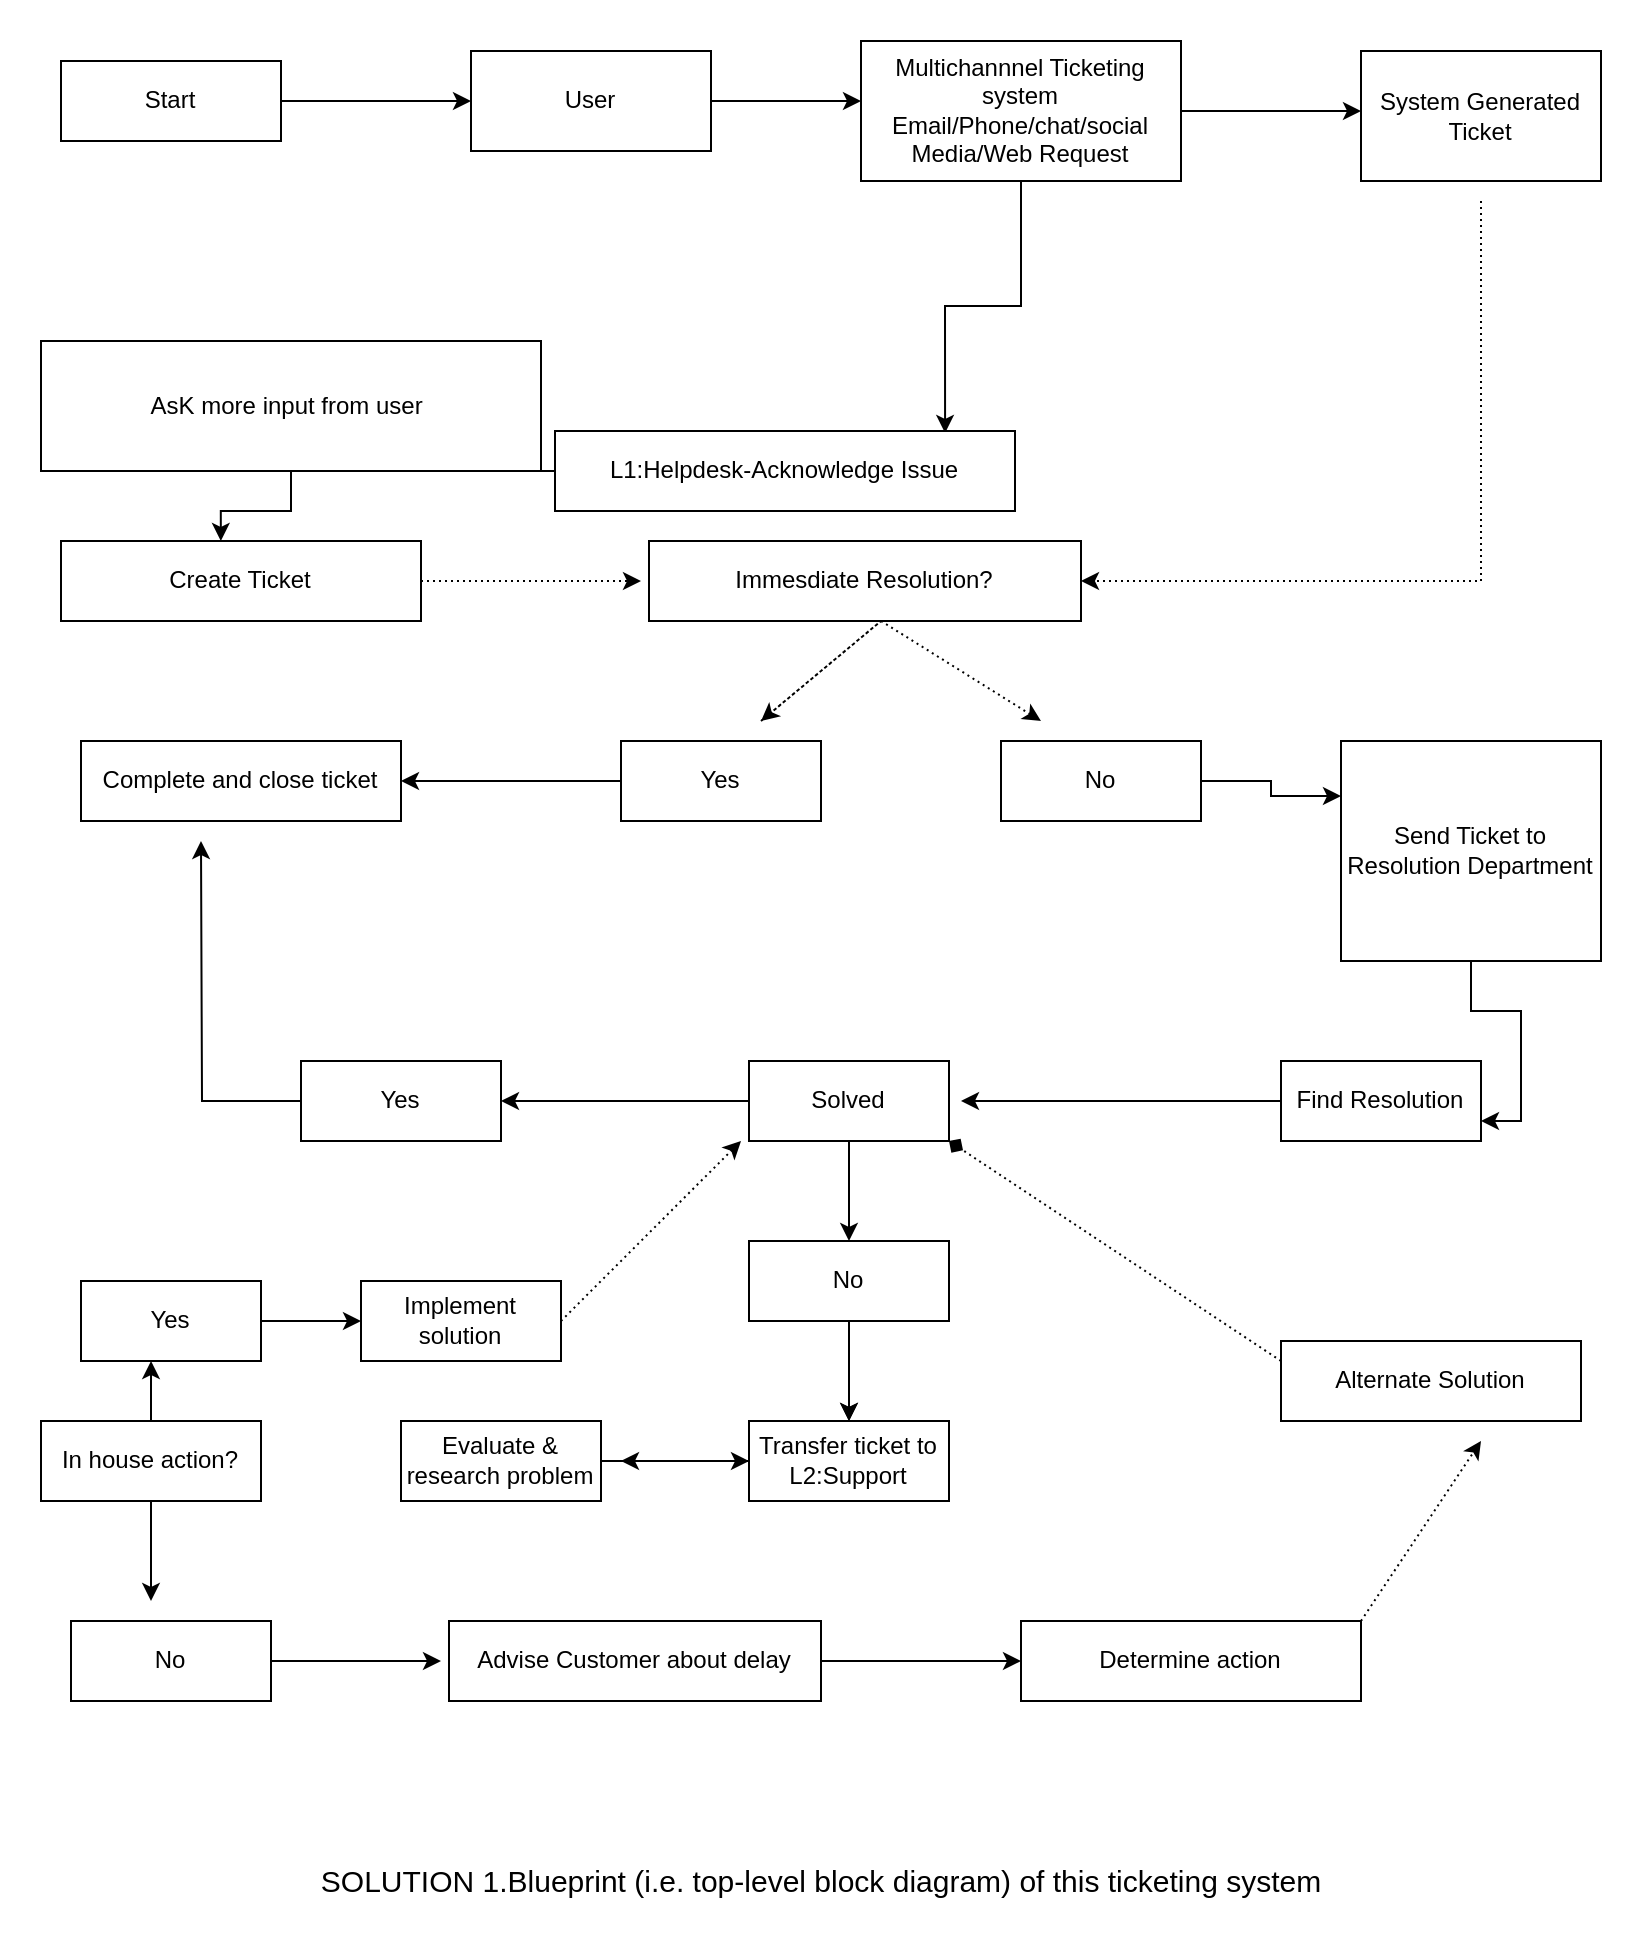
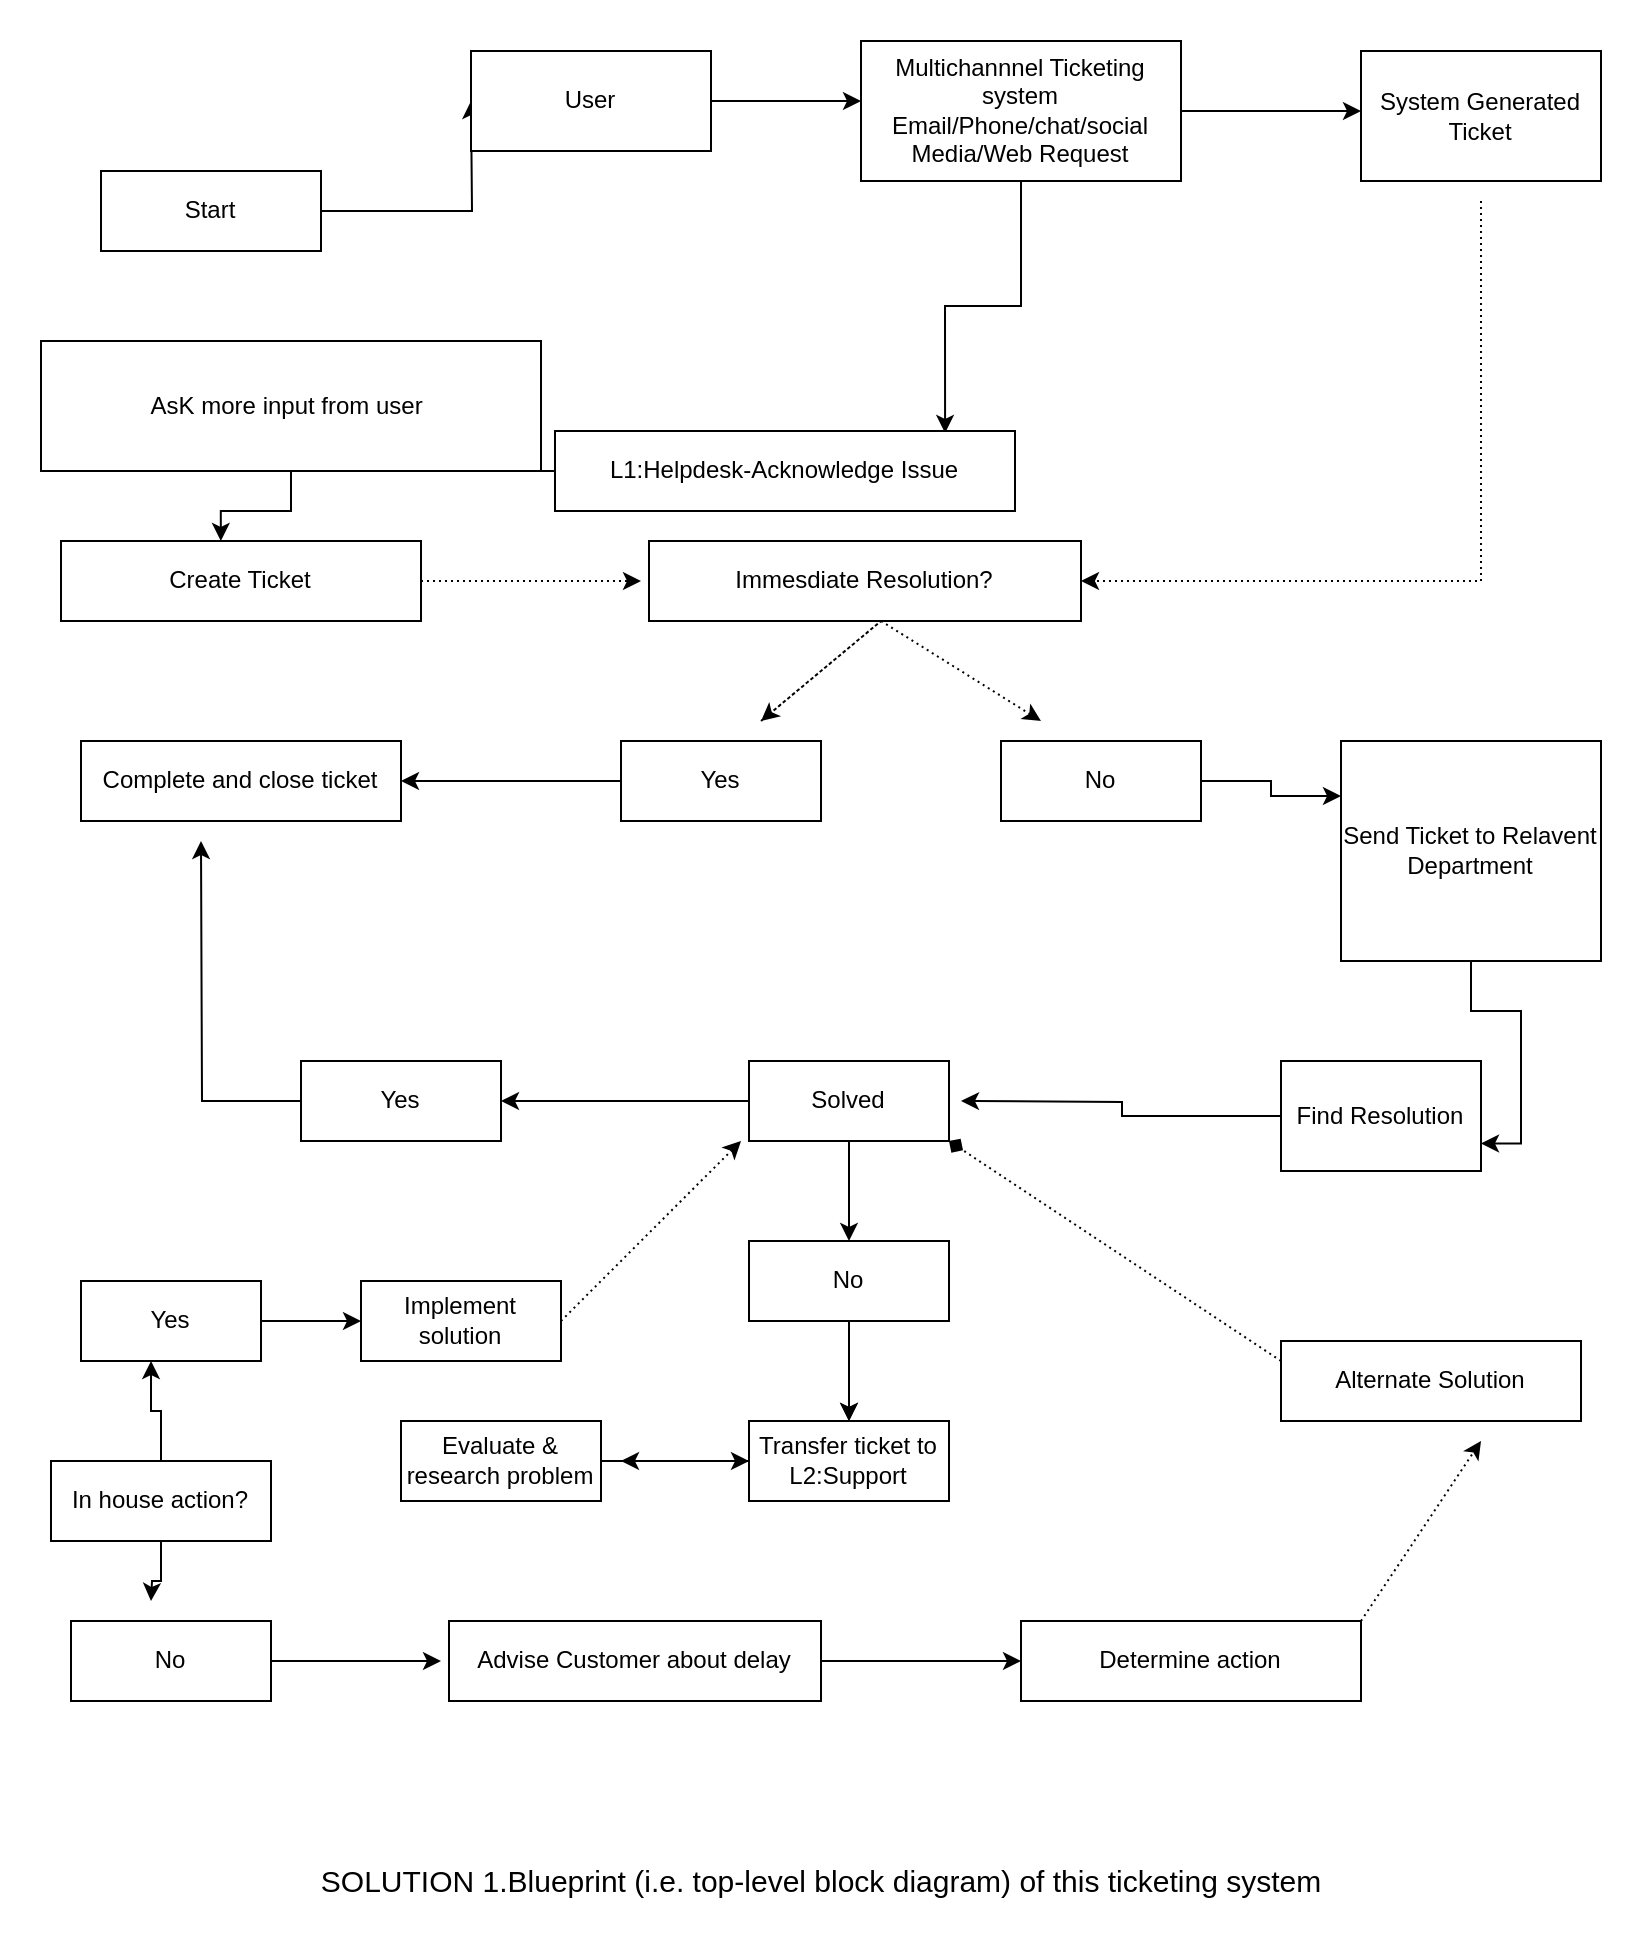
(171, 101) -> (211, 211)
(1471, 851) -> (1471, 851)
(1381, 1101) -> (1381, 1116)
(151, 1461) -> (161, 1501)
